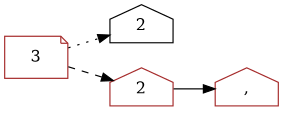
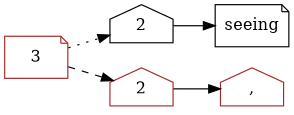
none -> (252, 26)
